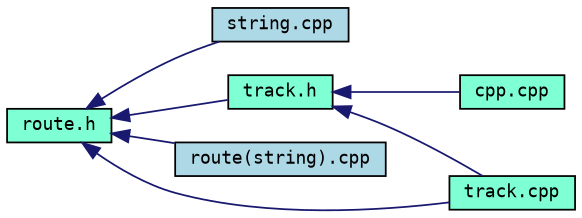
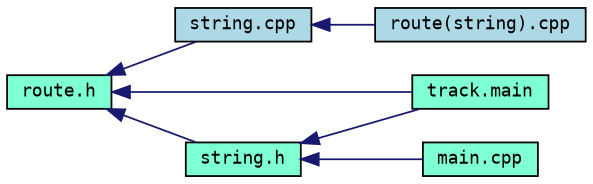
(280, 92) -> (243, 159)
(512, 92) -> (480, 159)
(152, 140) -> (353, 25)
(512, 193) -> (480, 92)
